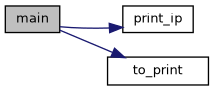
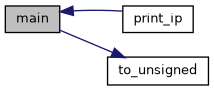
(84, 28) -> (98, 10)
(158, 71) -> (158, 71)
